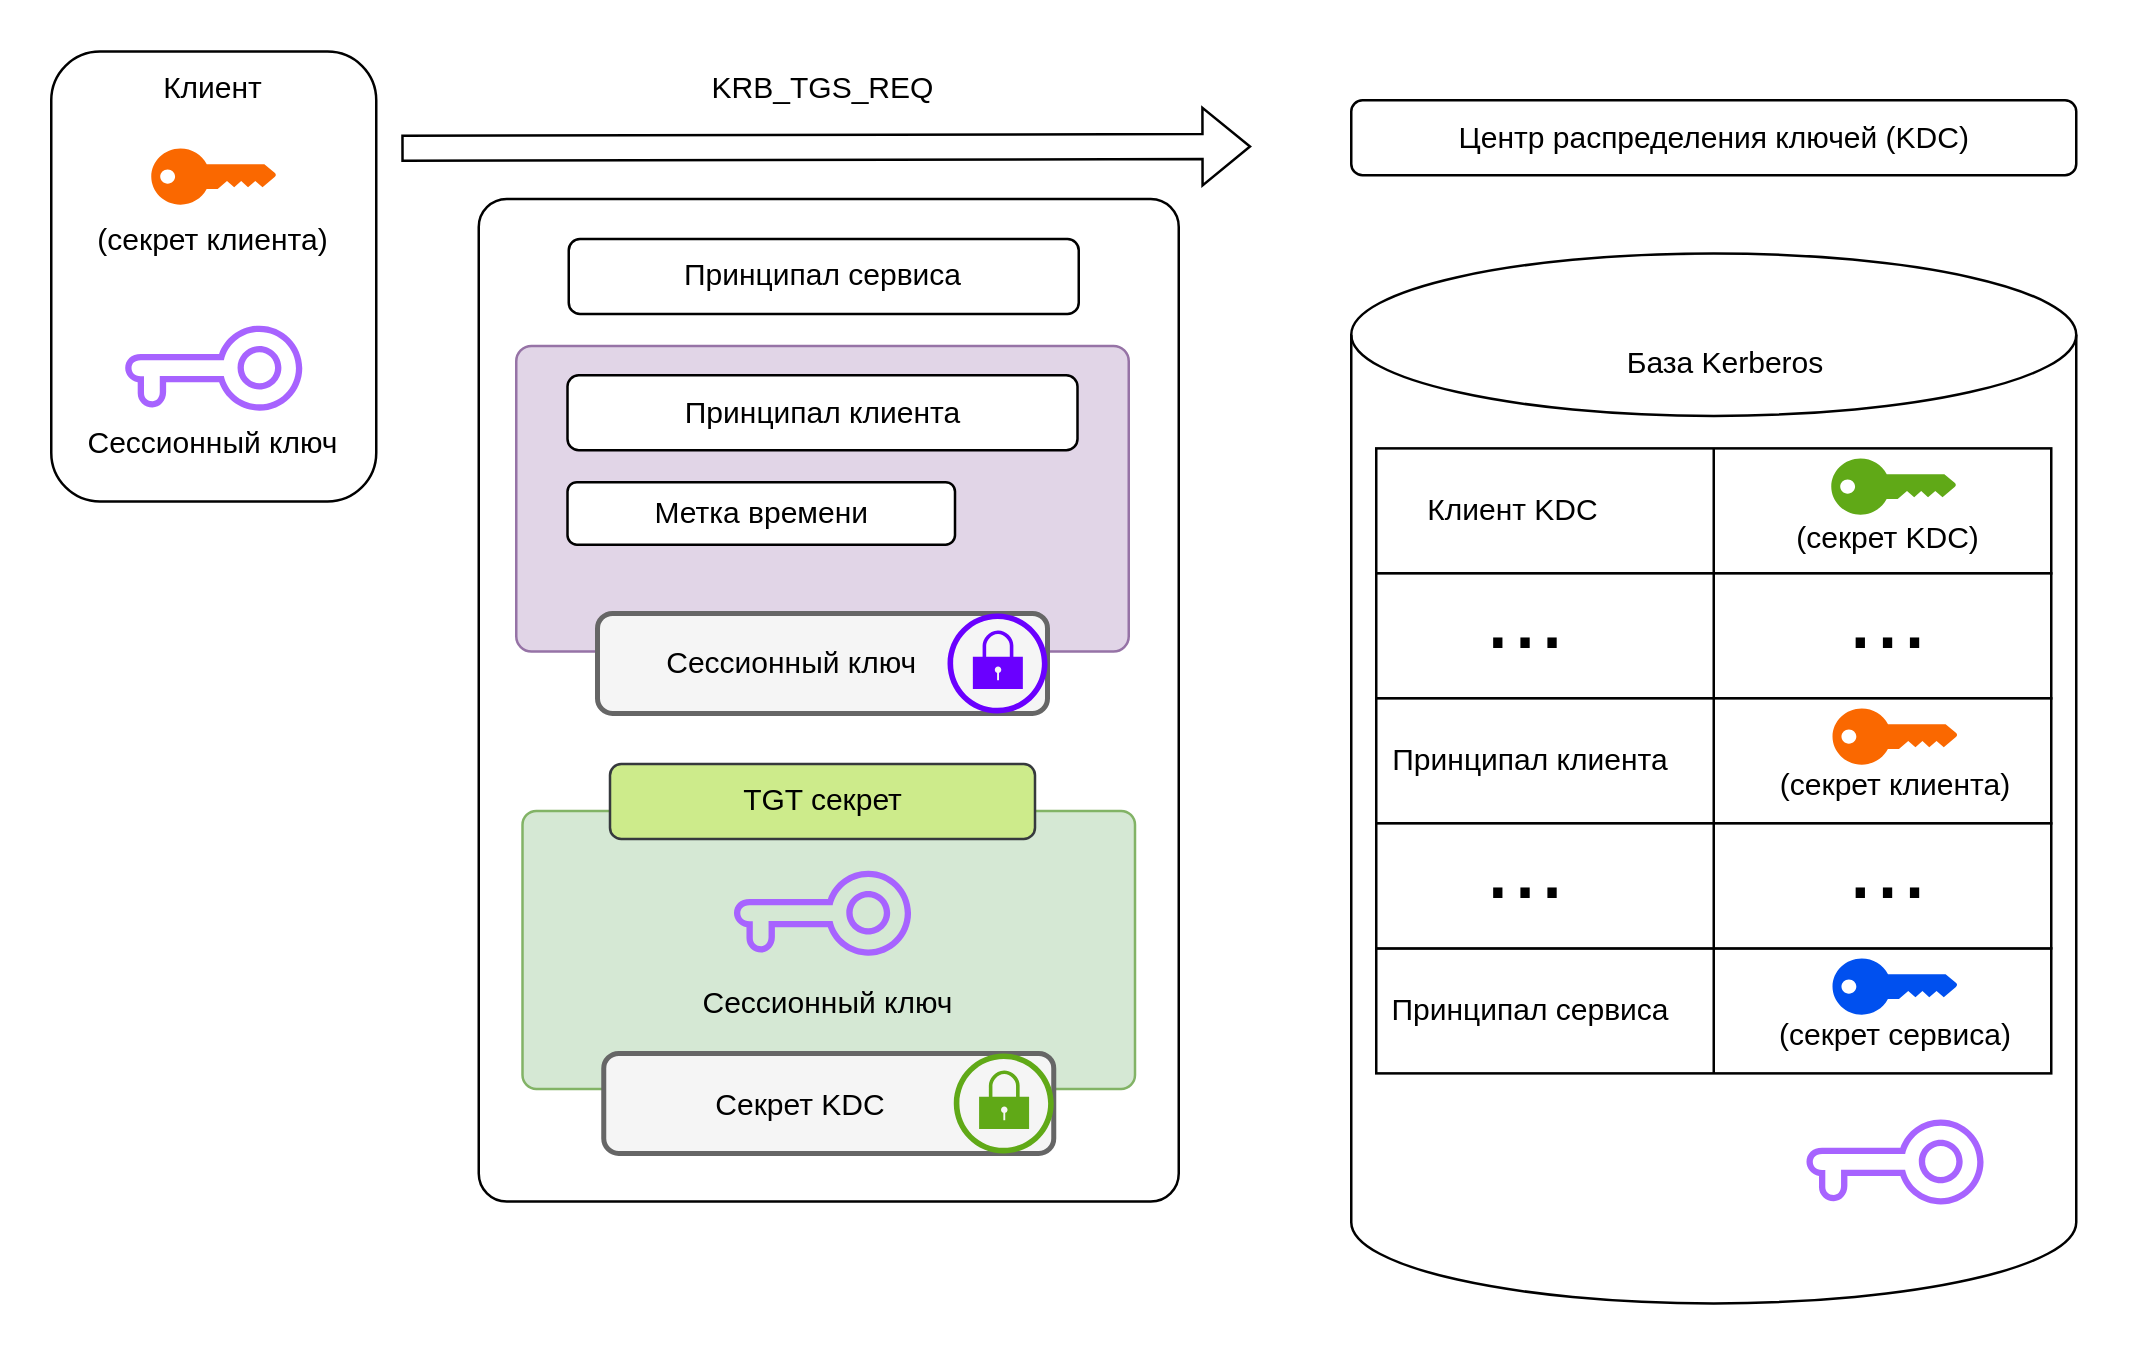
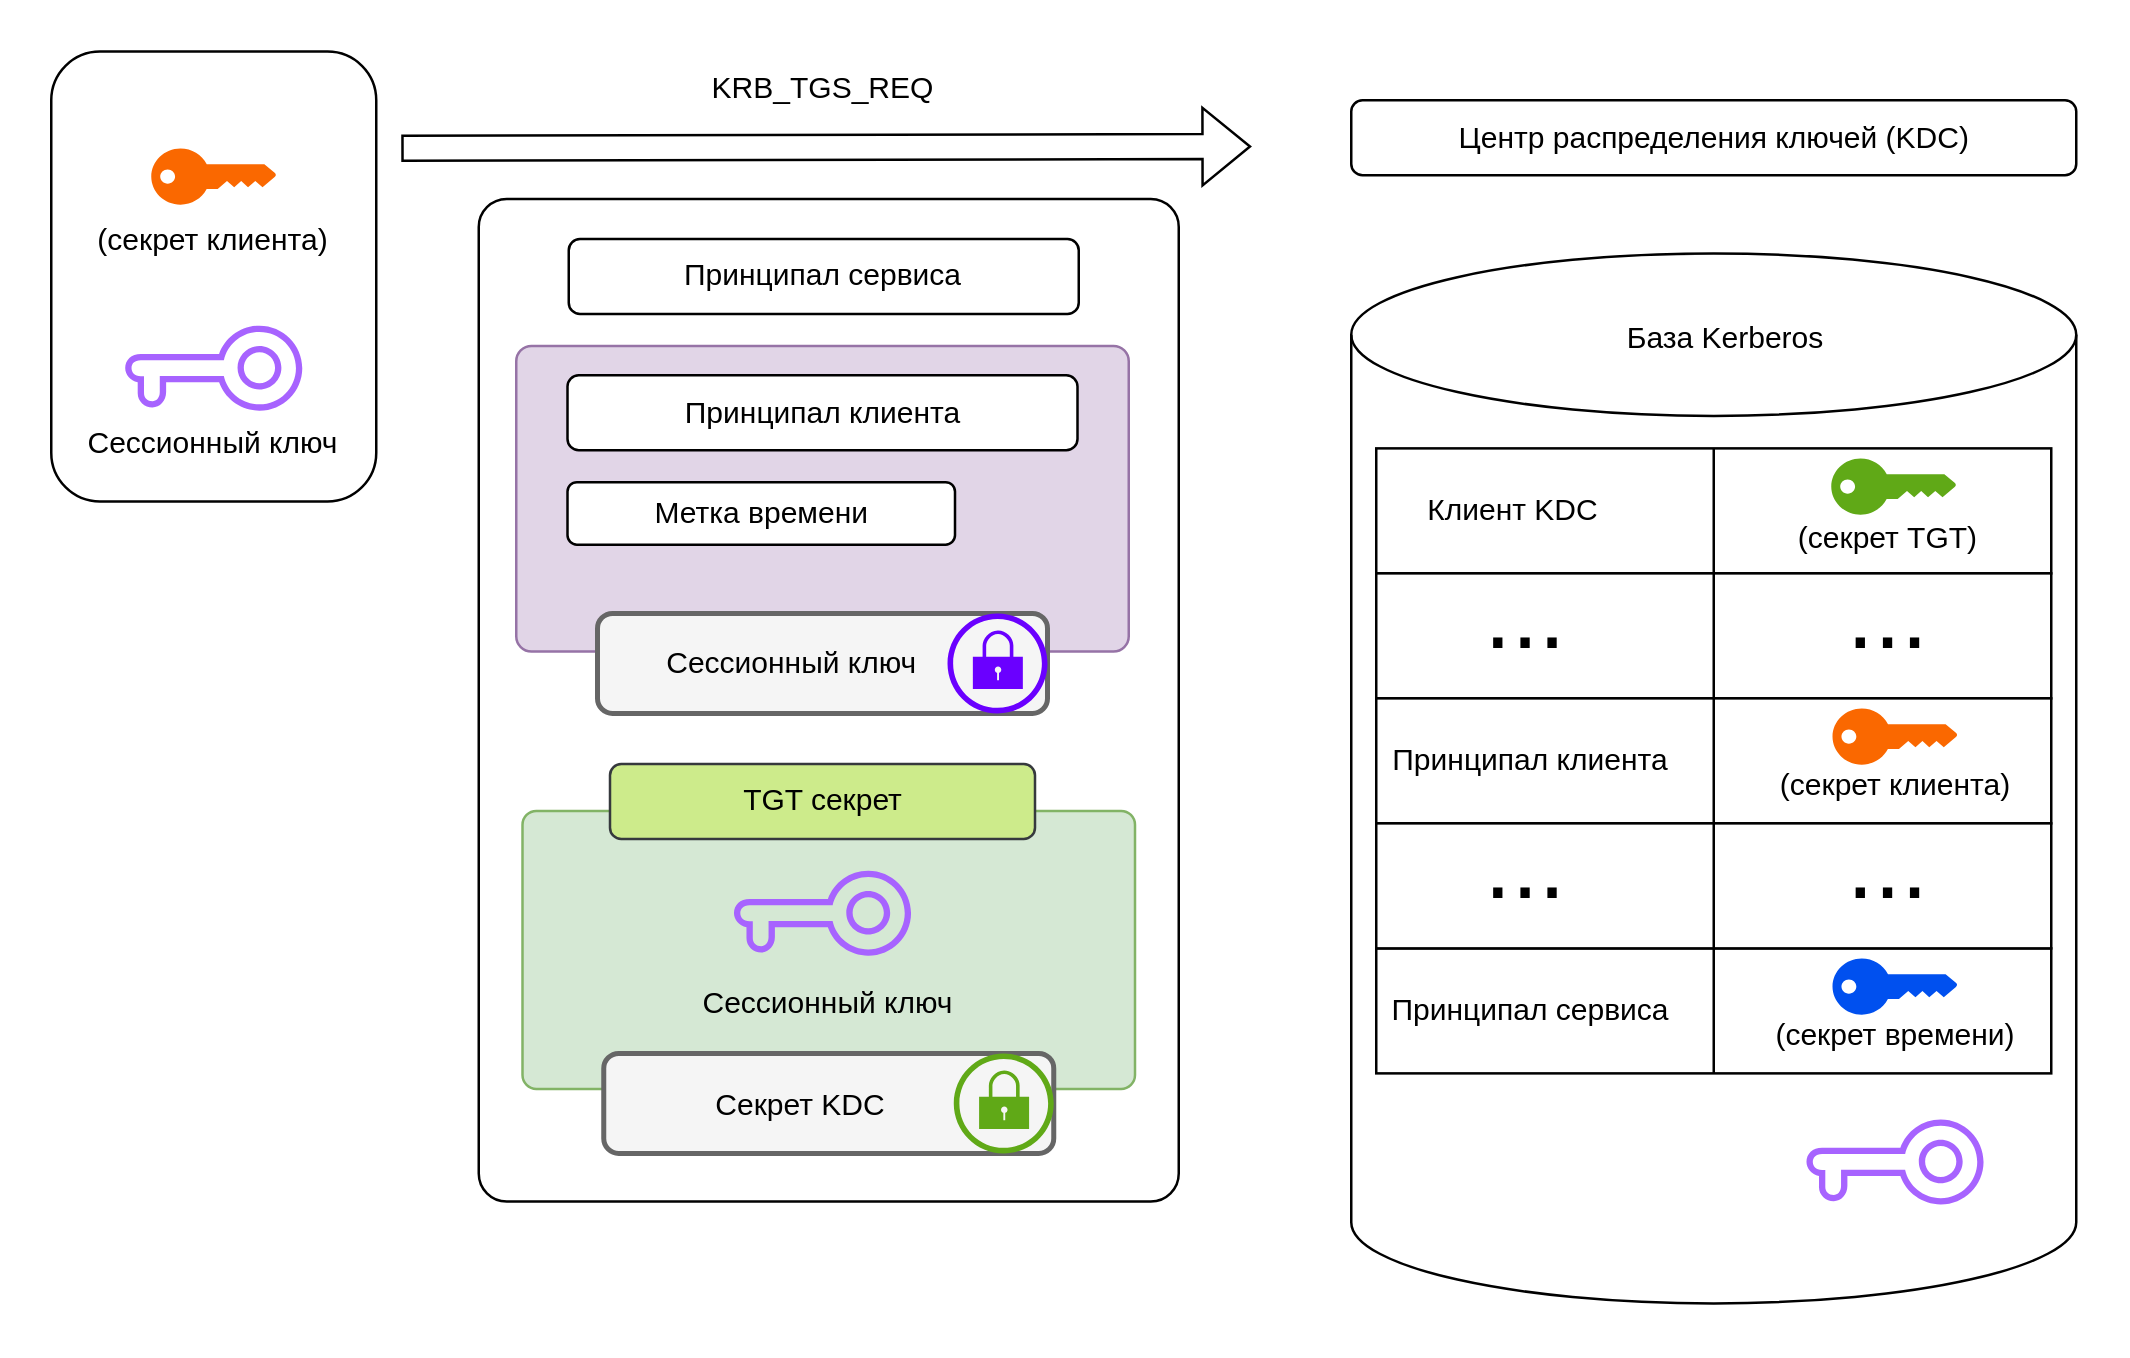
(214, 89) -> none
(1726, 363) -> (1726, 338)
(1889, 539) -> (1889, 539)
(1896, 1036) -> (1896, 1036)
